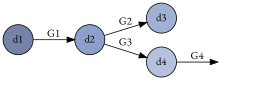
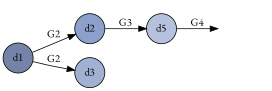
(122, 30) -> (50, 66)
(54, 34) -> (54, 34)
(161, 62) -> (161, 29)
